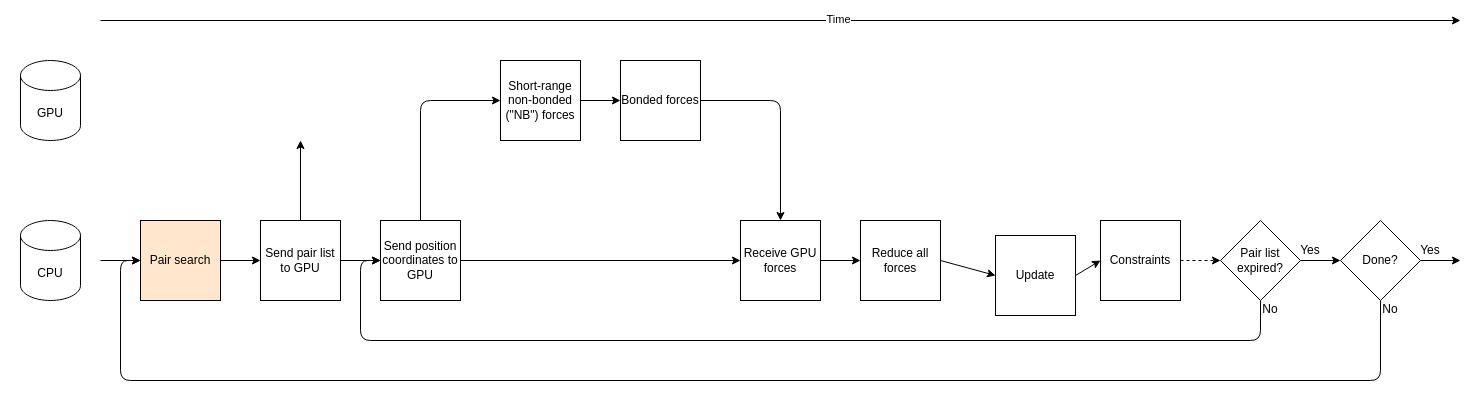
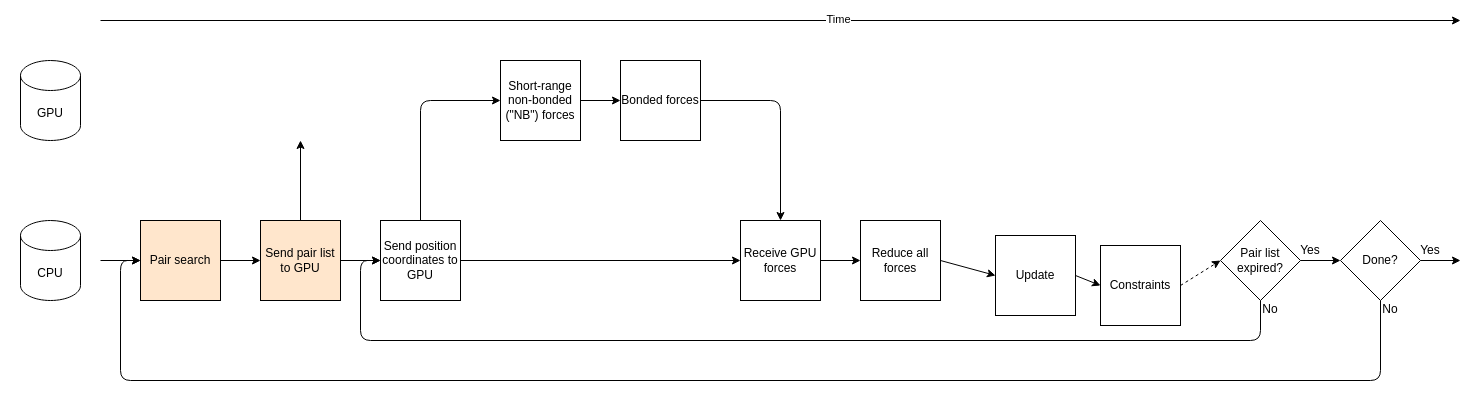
(301, 261) -> (301, 261)
(1141, 261) -> (1141, 286)
